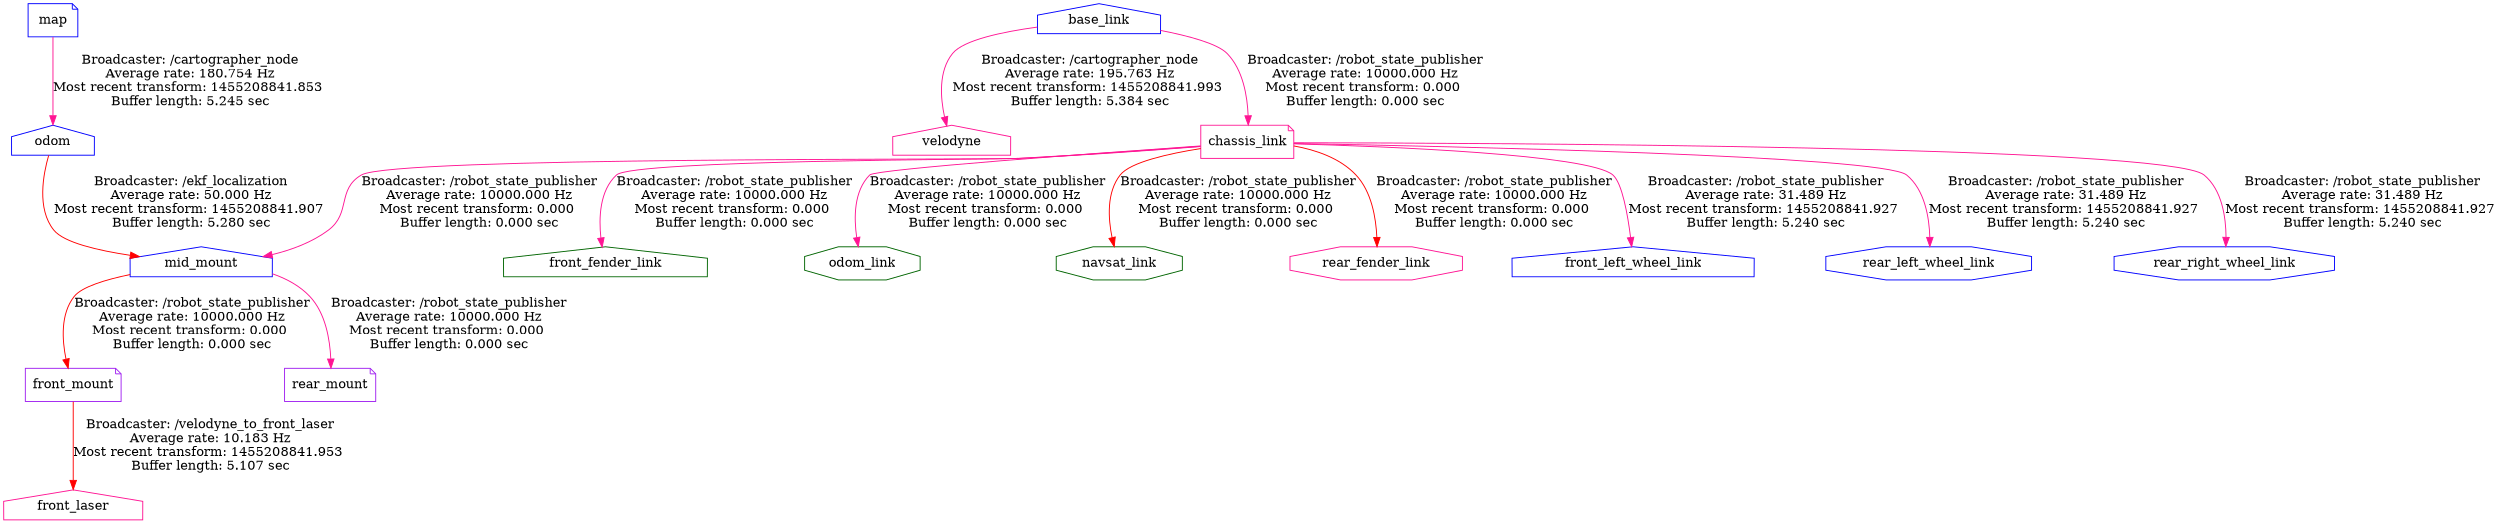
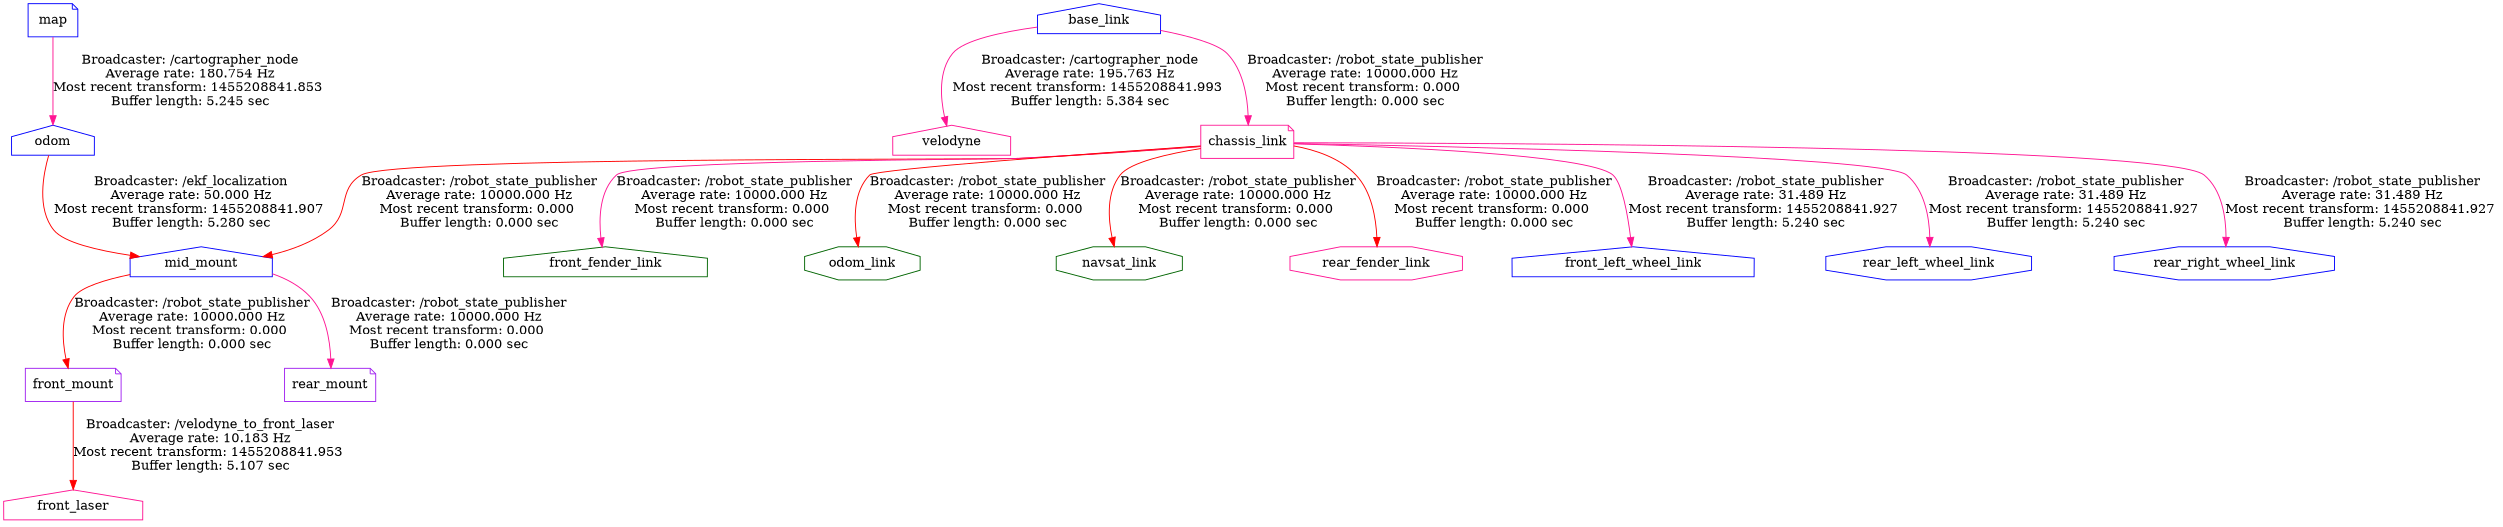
(668, 161) -> (668, 161)
(952, 165) -> (952, 165)
